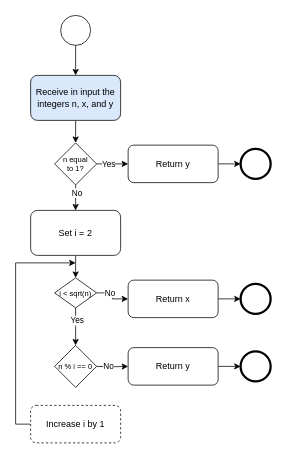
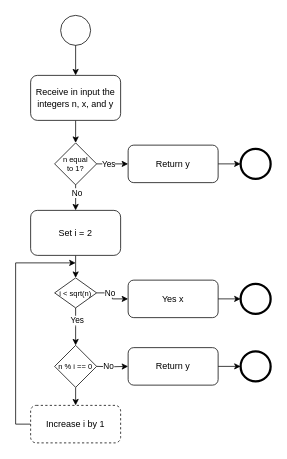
(75, 98) -> (75, 98)
(173, 299) -> (173, 299)
none -> (75, 393)
